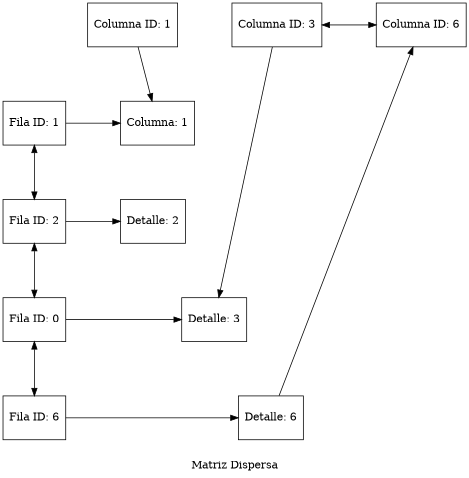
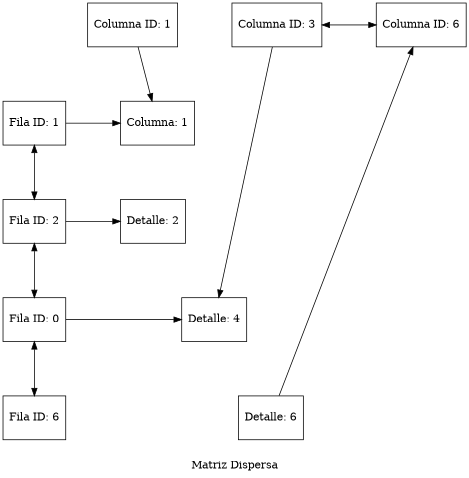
(214, 320) -> (214, 320)
(148, 418) -> none
